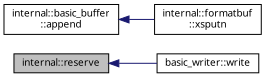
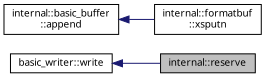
(138, 63) -> (141, 63)
